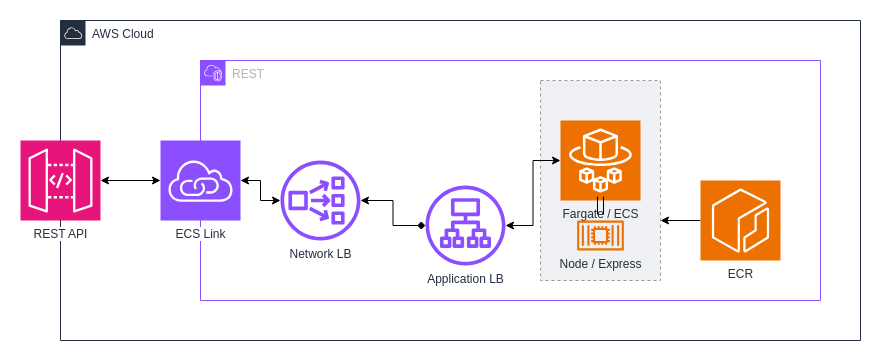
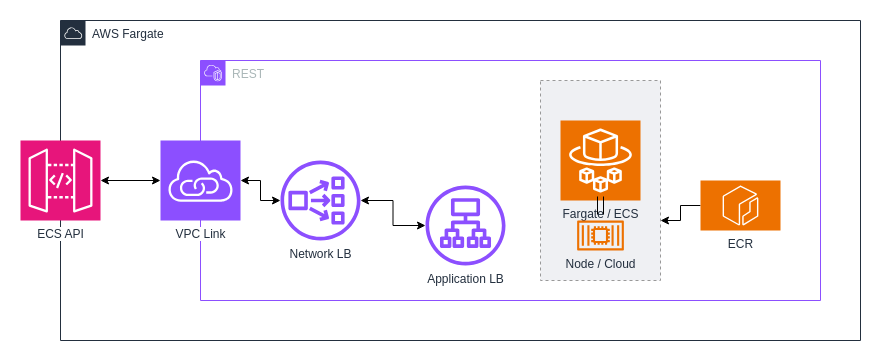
(120, 35) -> (128, 35)
(533, 194) -> none
(741, 221) -> (741, 206)
(416, 226) -> (417, 226)
(61, 235) -> (61, 235)
(201, 235) -> (201, 235)
(601, 265) -> (601, 265)
